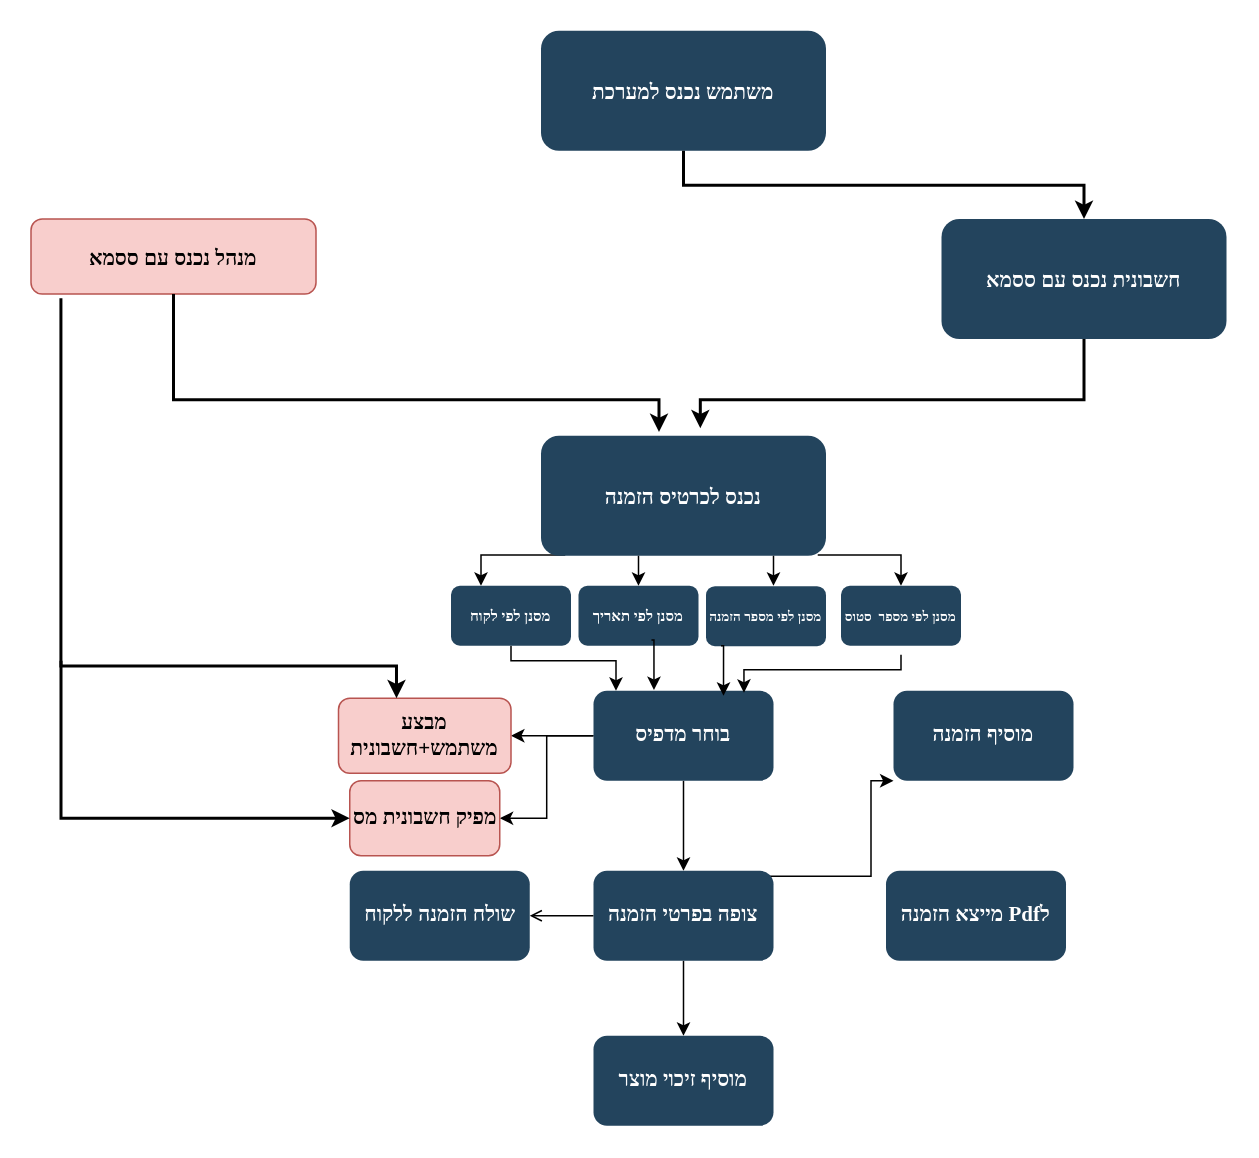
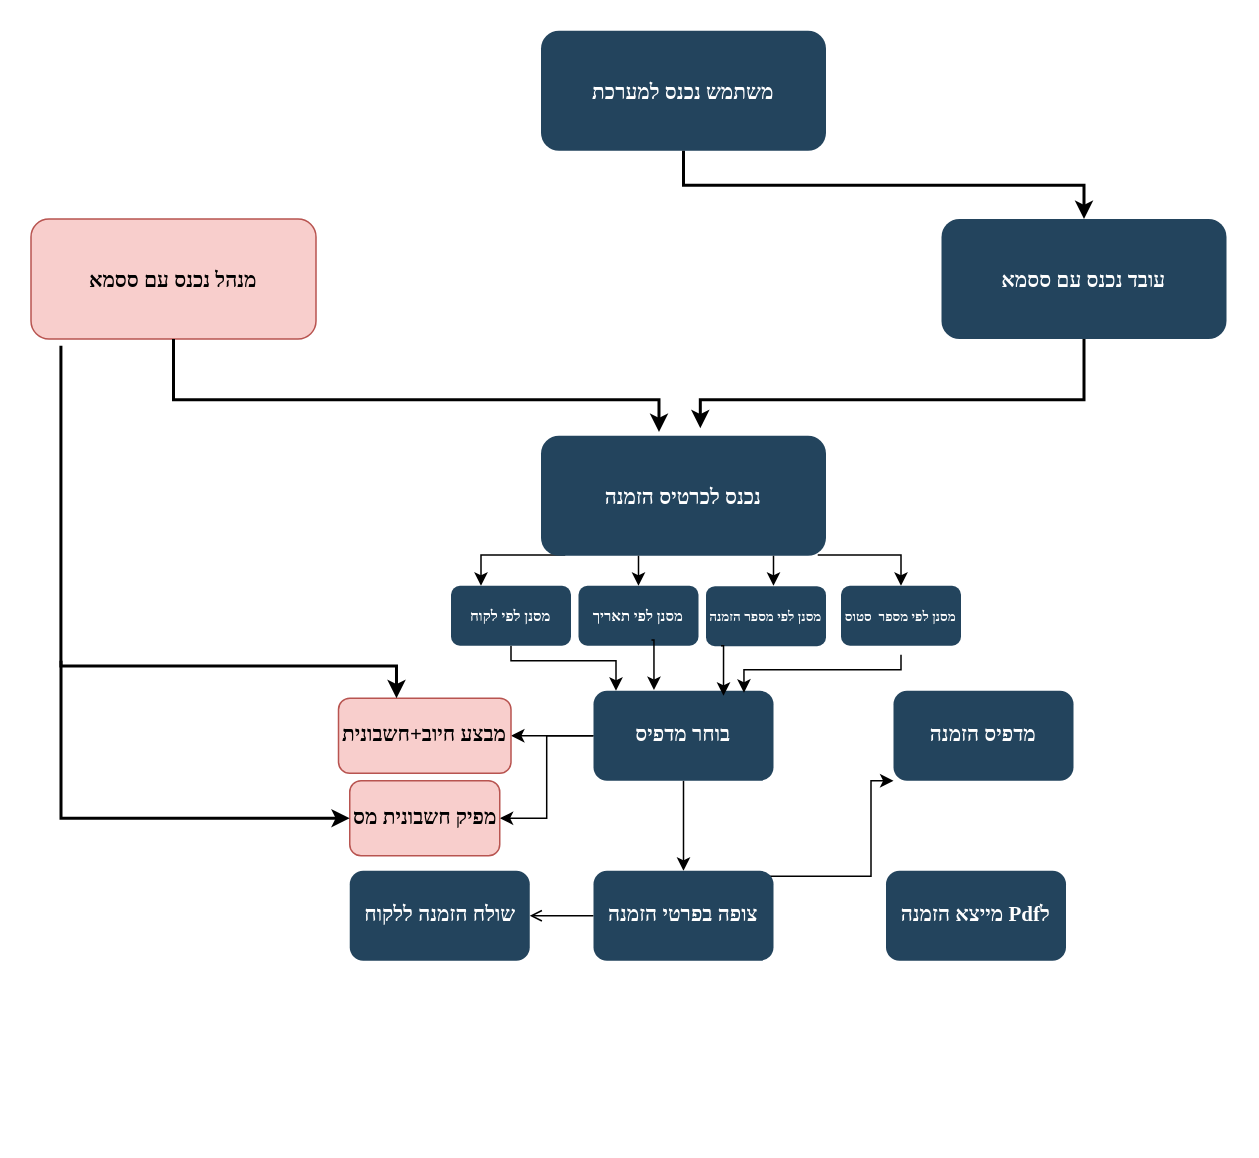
(173, 257) -> (173, 279)
(1083, 280) -> (1083, 280)
(425, 736) -> (425, 736)
(983, 736) -> (983, 736)
(683, 993) -> none
(683, 1081) -> none
